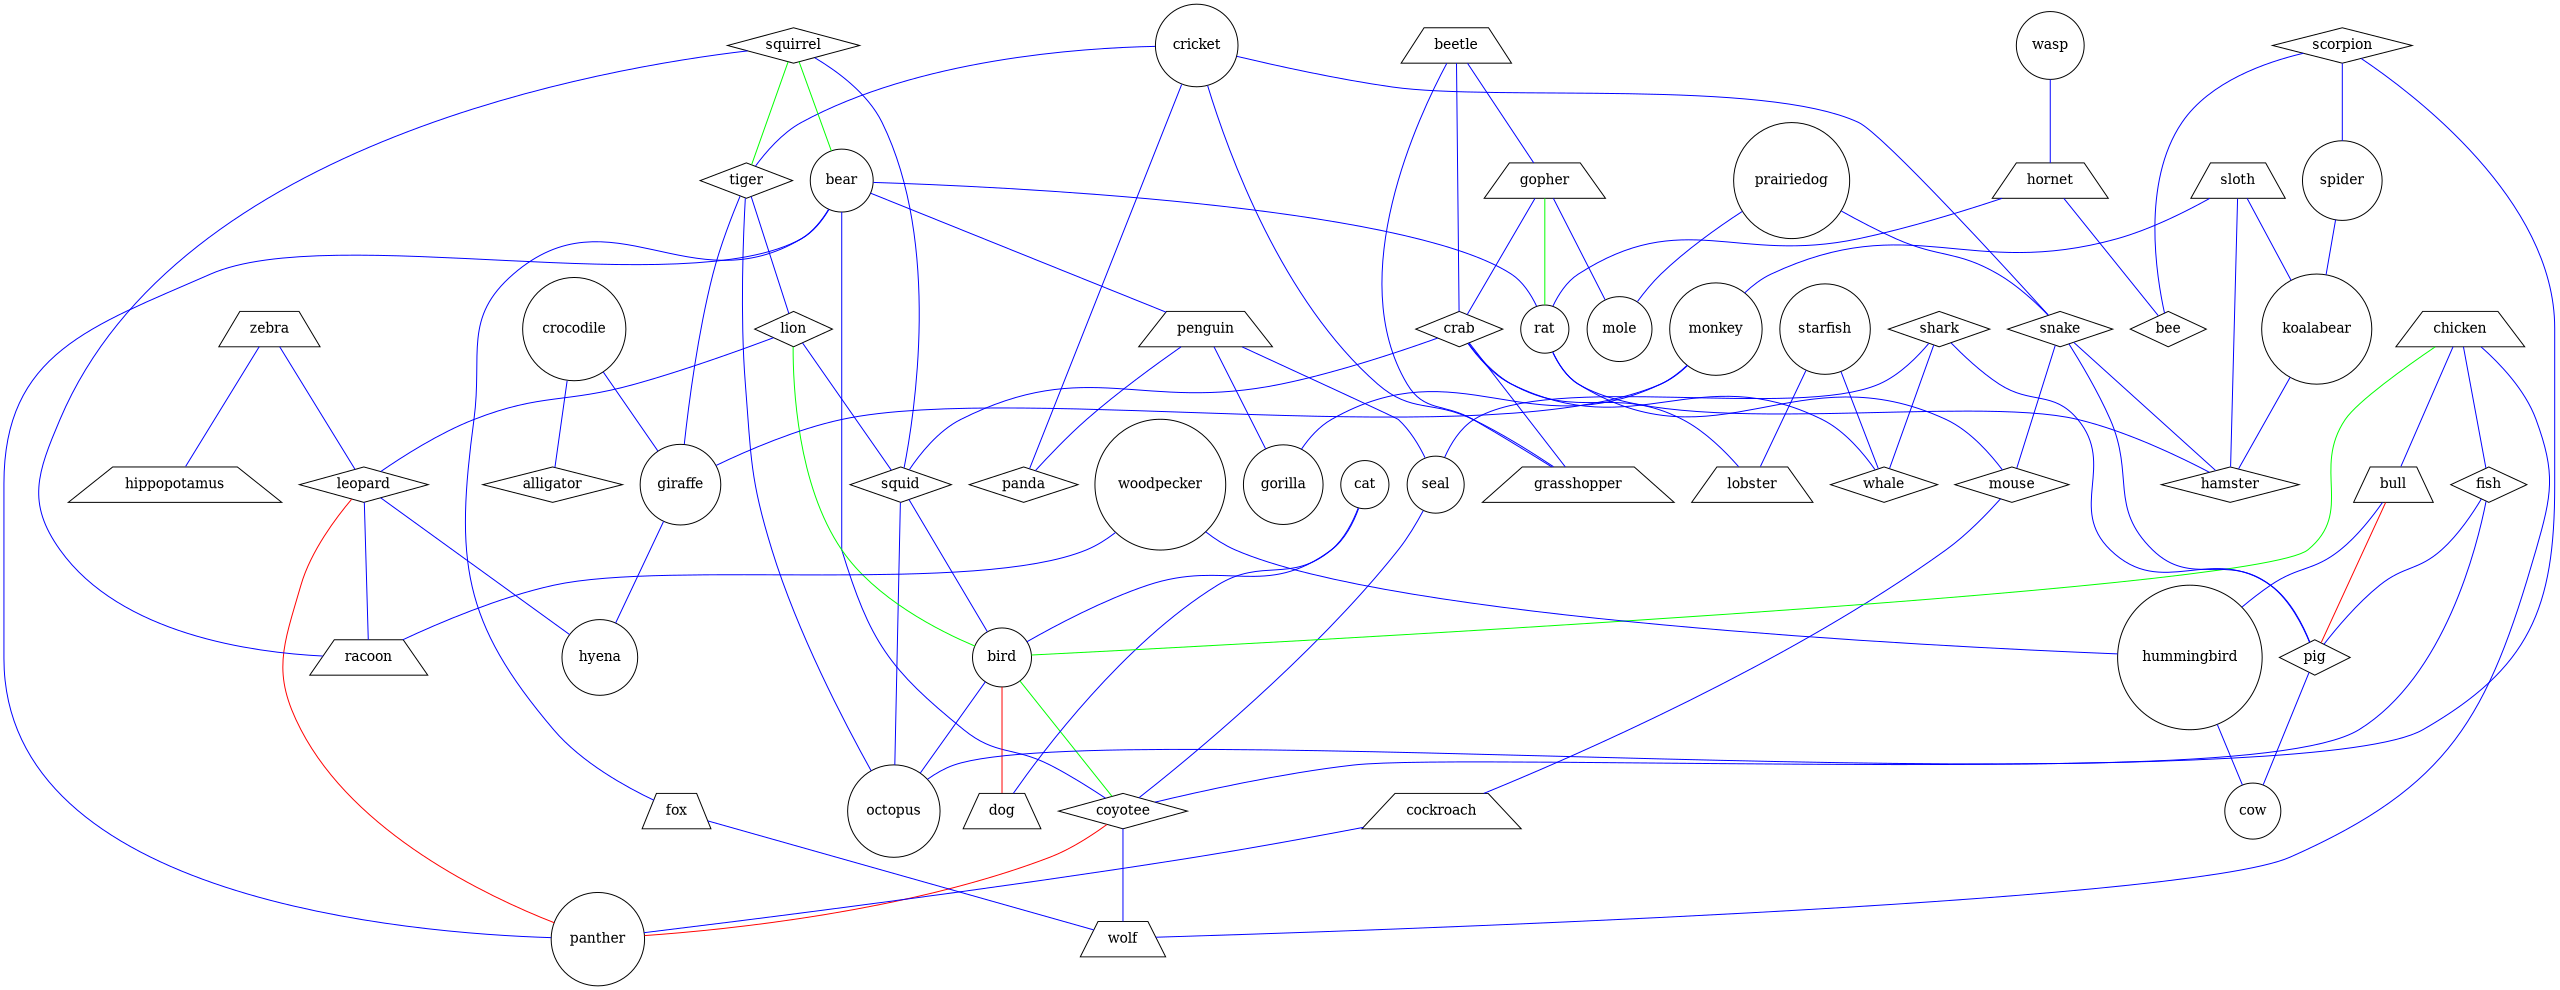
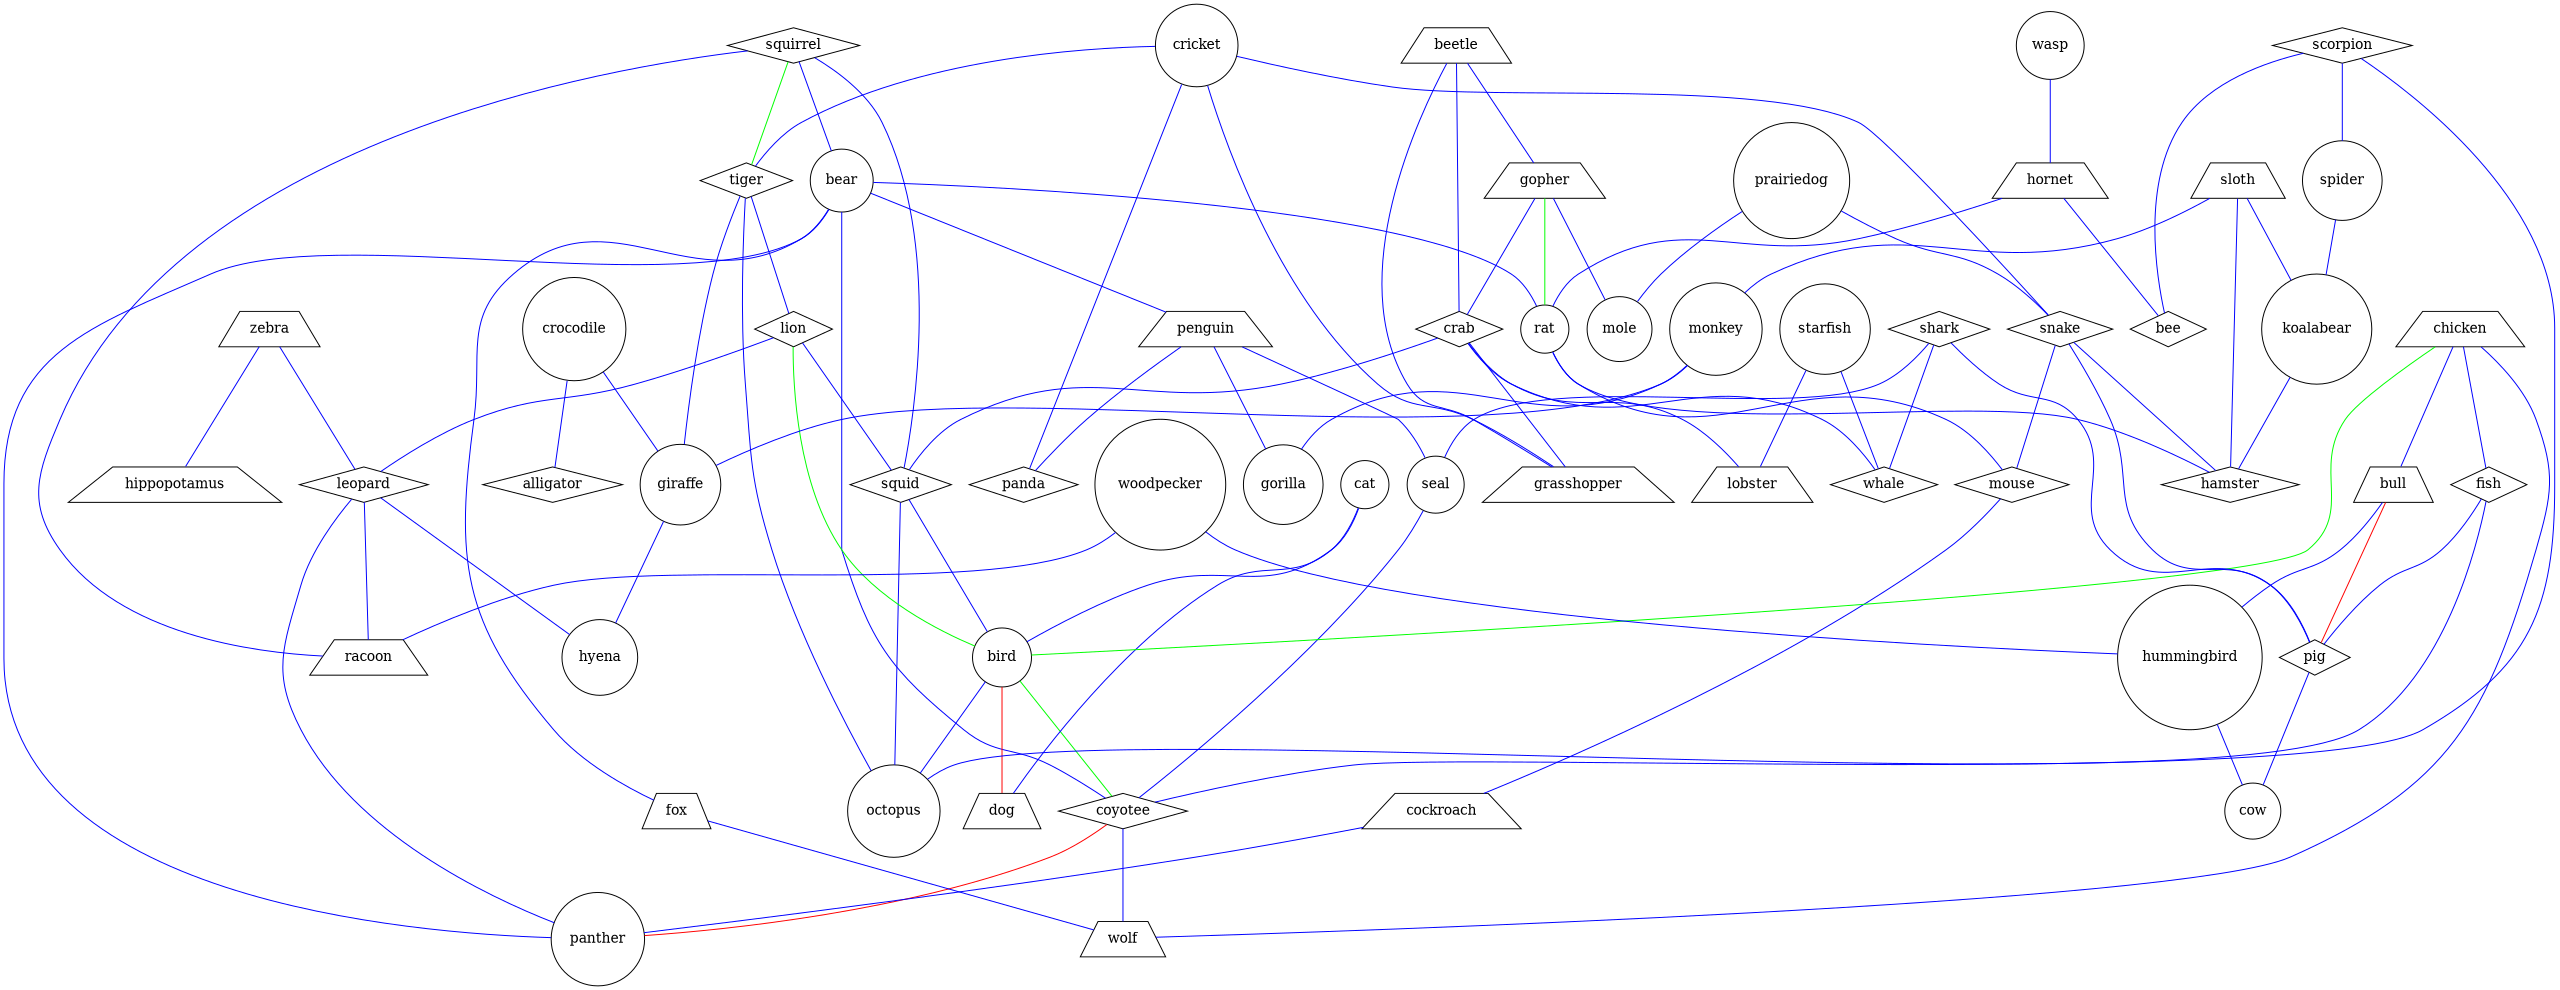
(815, 106) -> (815, 106)
(321, 761) -> (321, 761)
